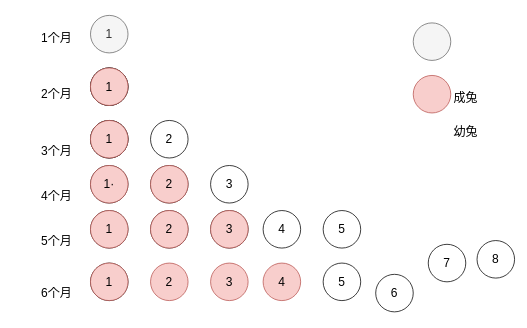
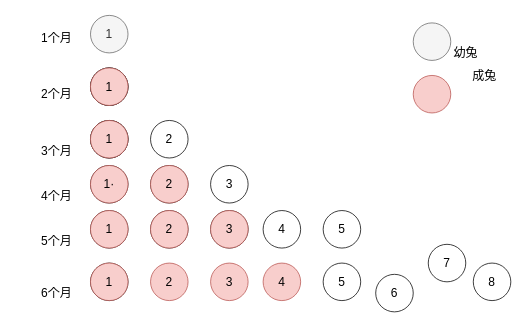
(465, 98) -> (484, 75)
(465, 132) -> (465, 53)
(495, 259) -> (492, 282)
